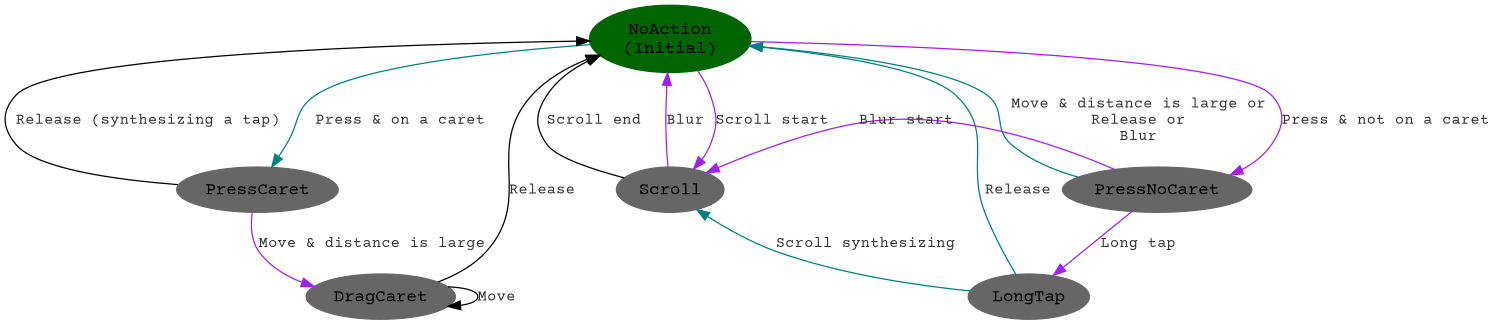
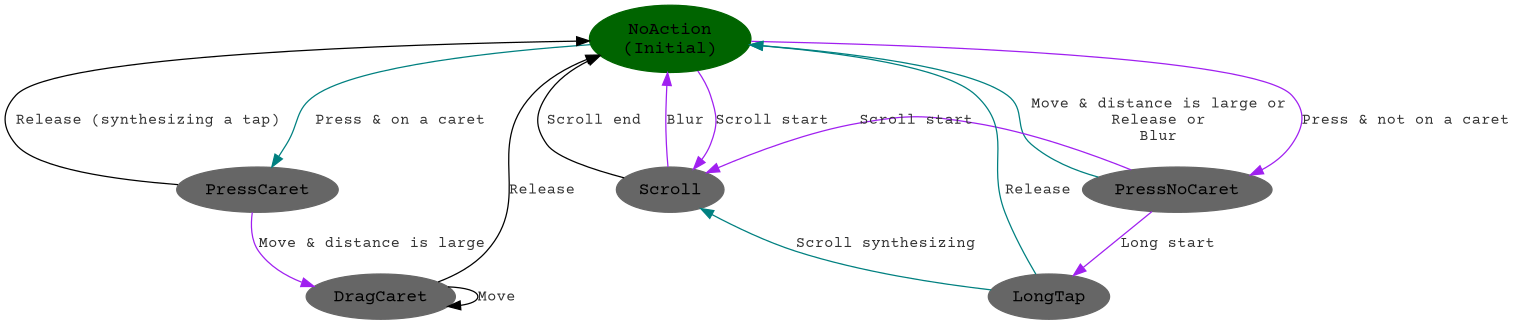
(907, 120) -> (917, 120)
(1139, 243) -> (1168, 243)
